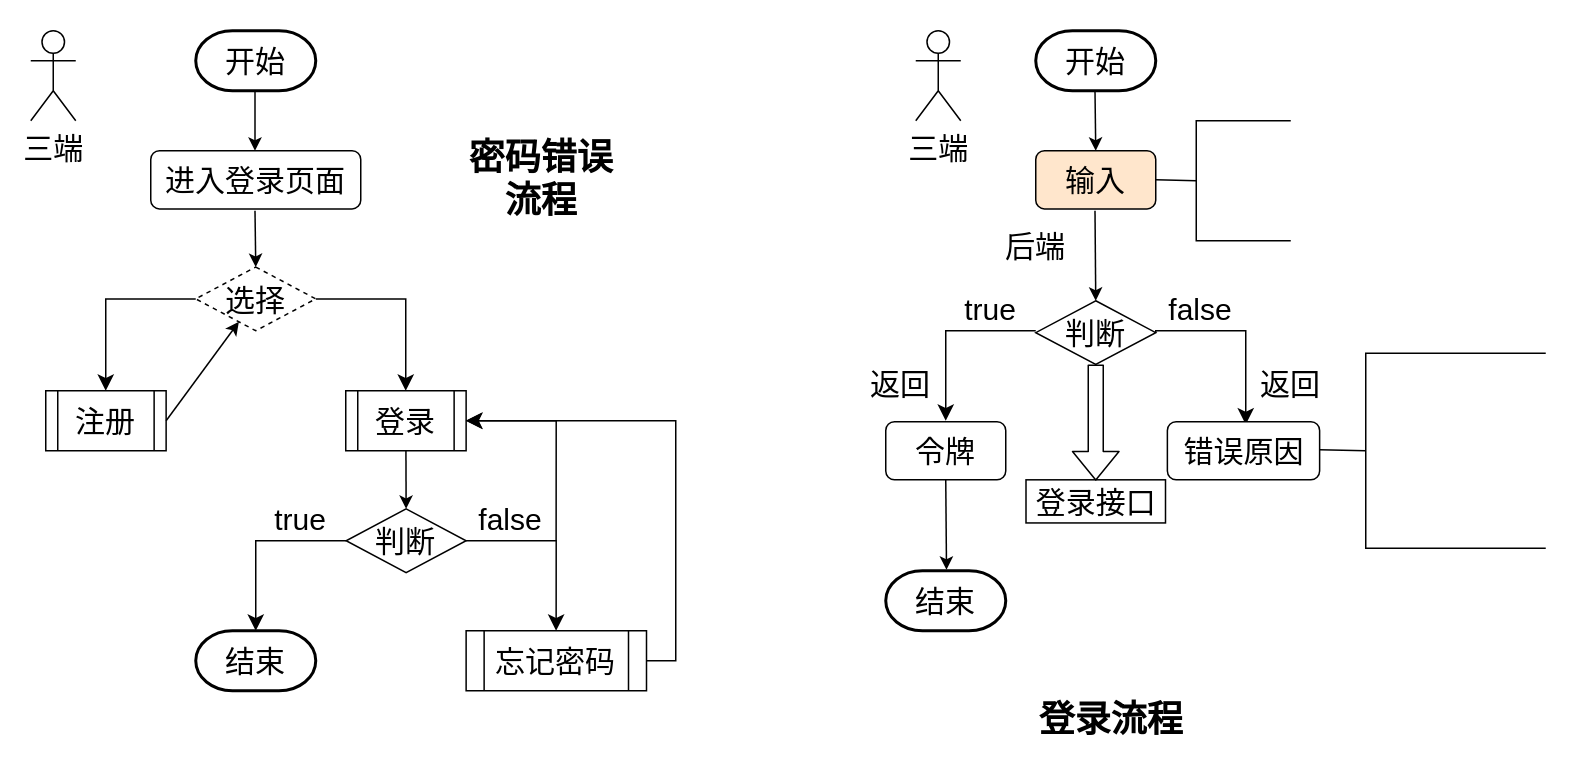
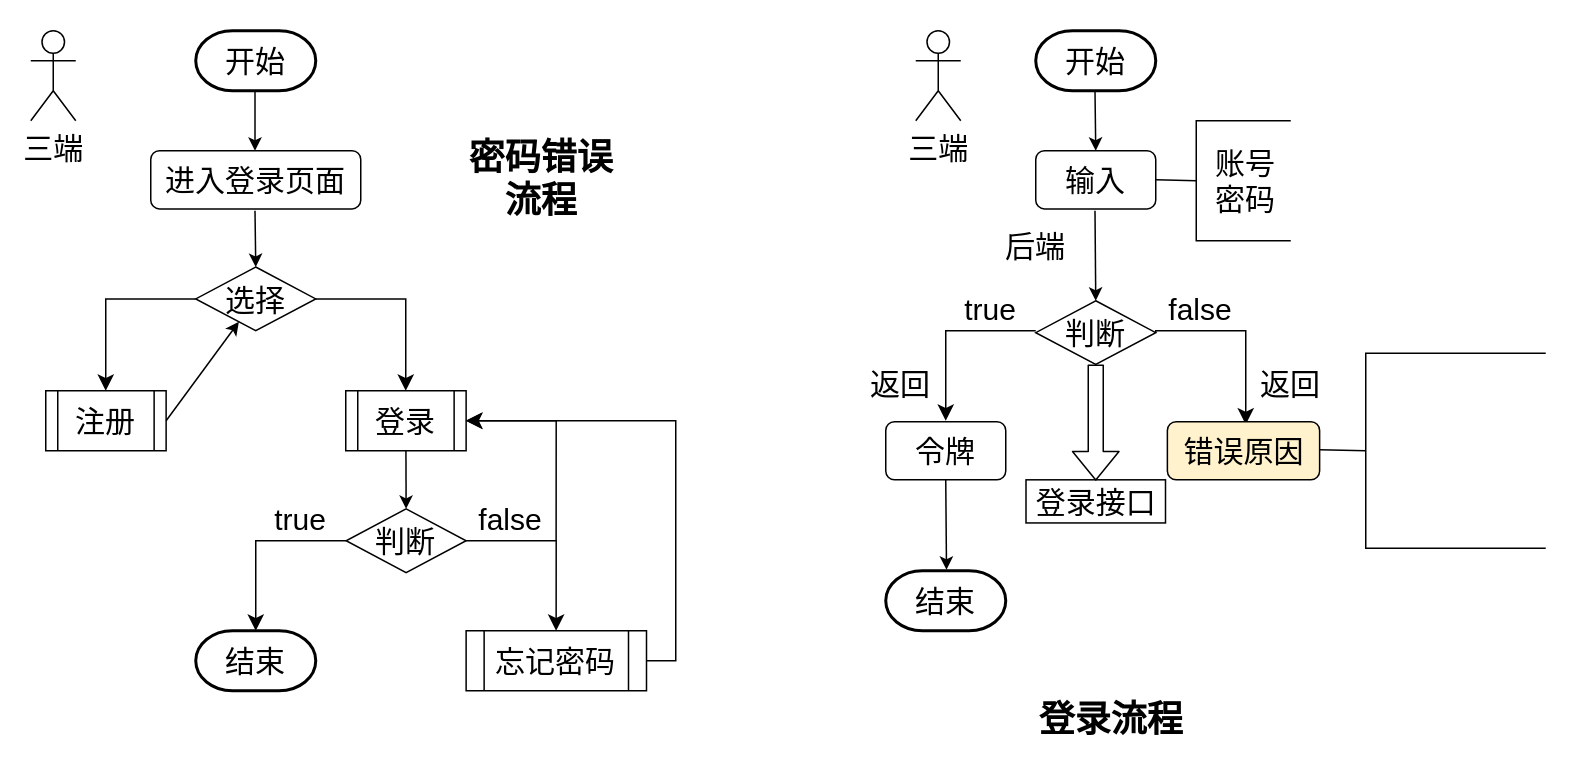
(1096, 180) -> (1096, 180)
none -> (1246, 181)
(256, 299) -> (256, 299)
(1244, 451) -> (1244, 451)
